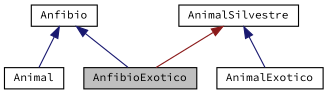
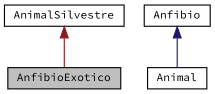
(107, 50) -> none
(270, 78) -> none
